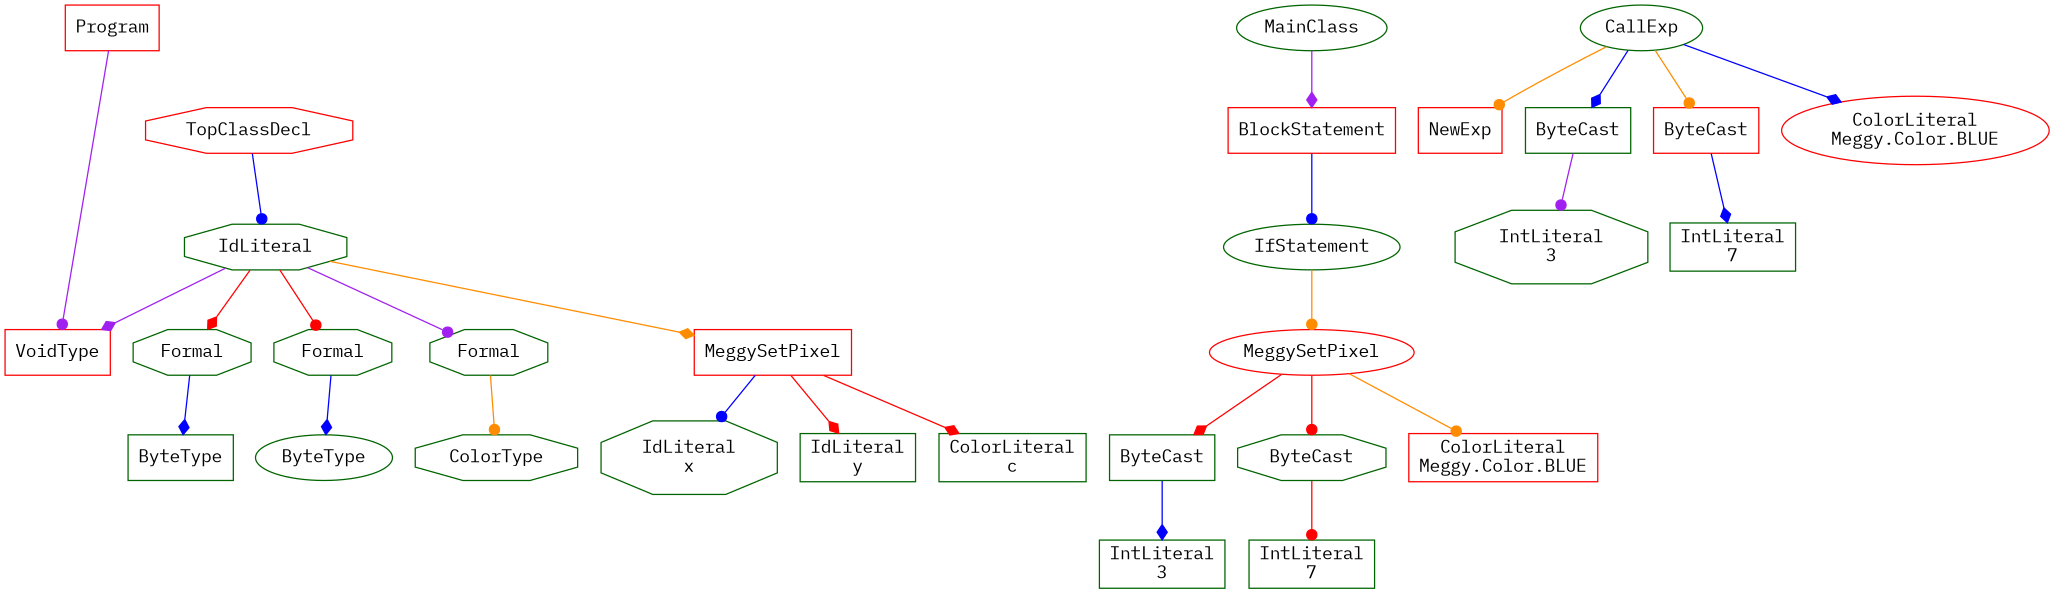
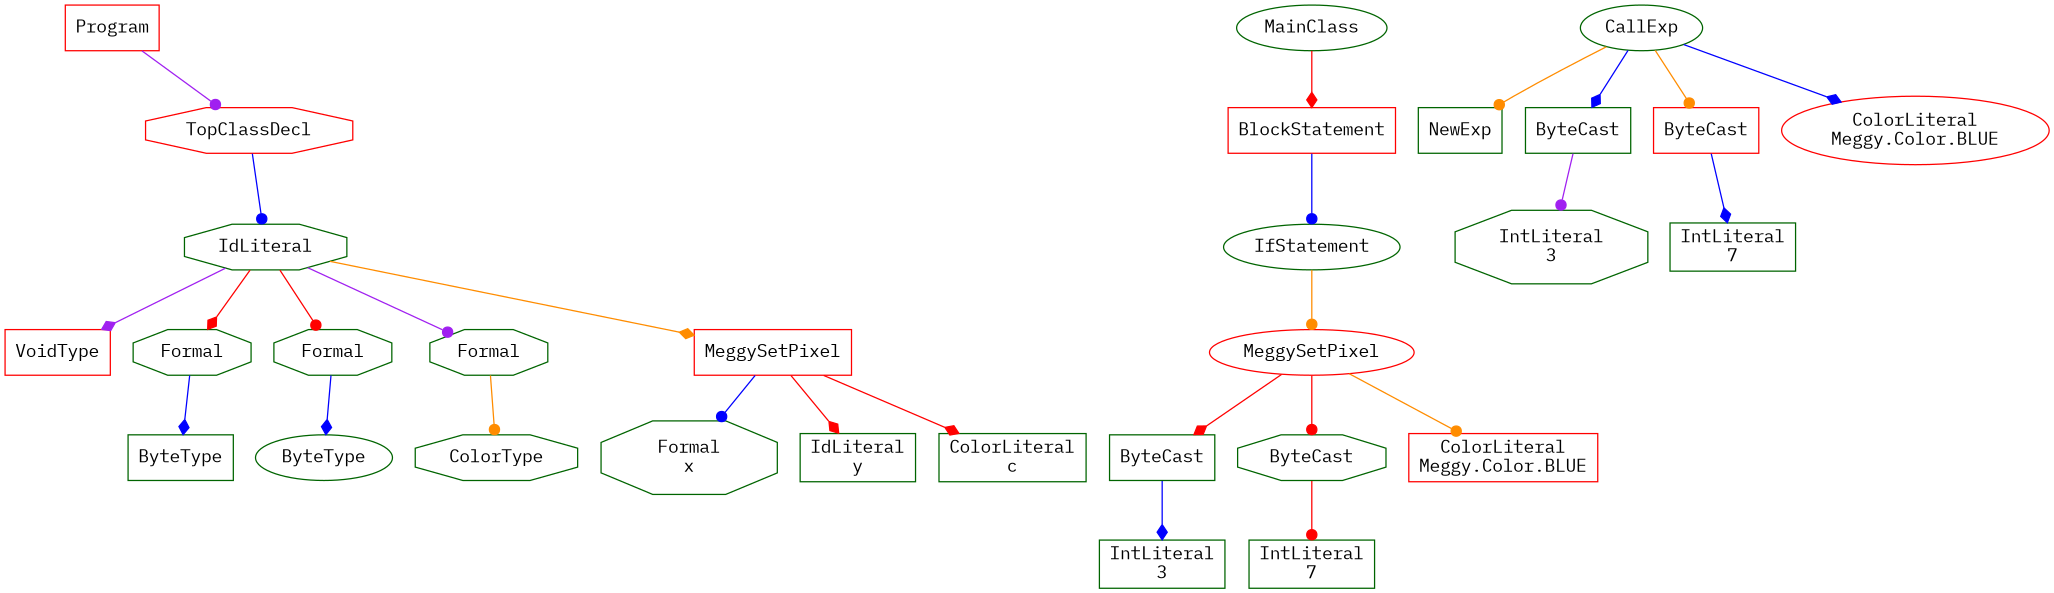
(1312, 72) -> (1312, 72)
(1460, 130) -> (1460, 130)
(86, 185) -> (177, 76)
(689, 458) -> (689, 458)
